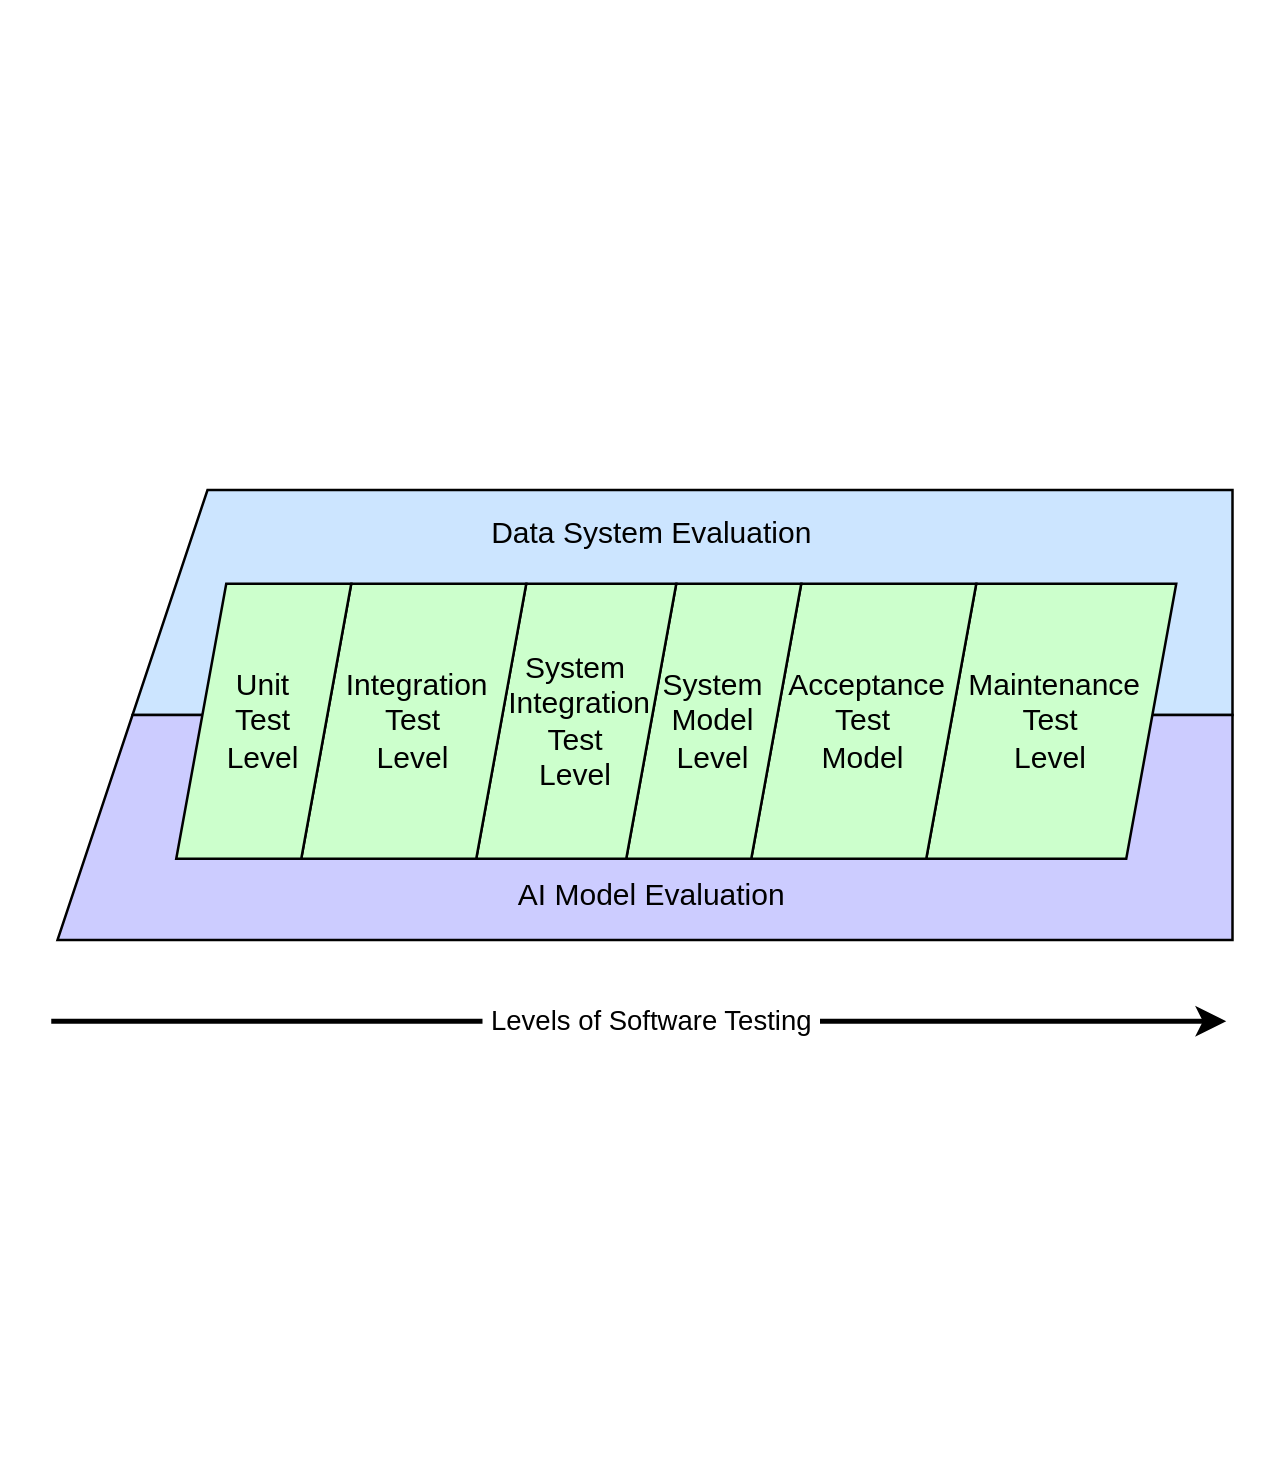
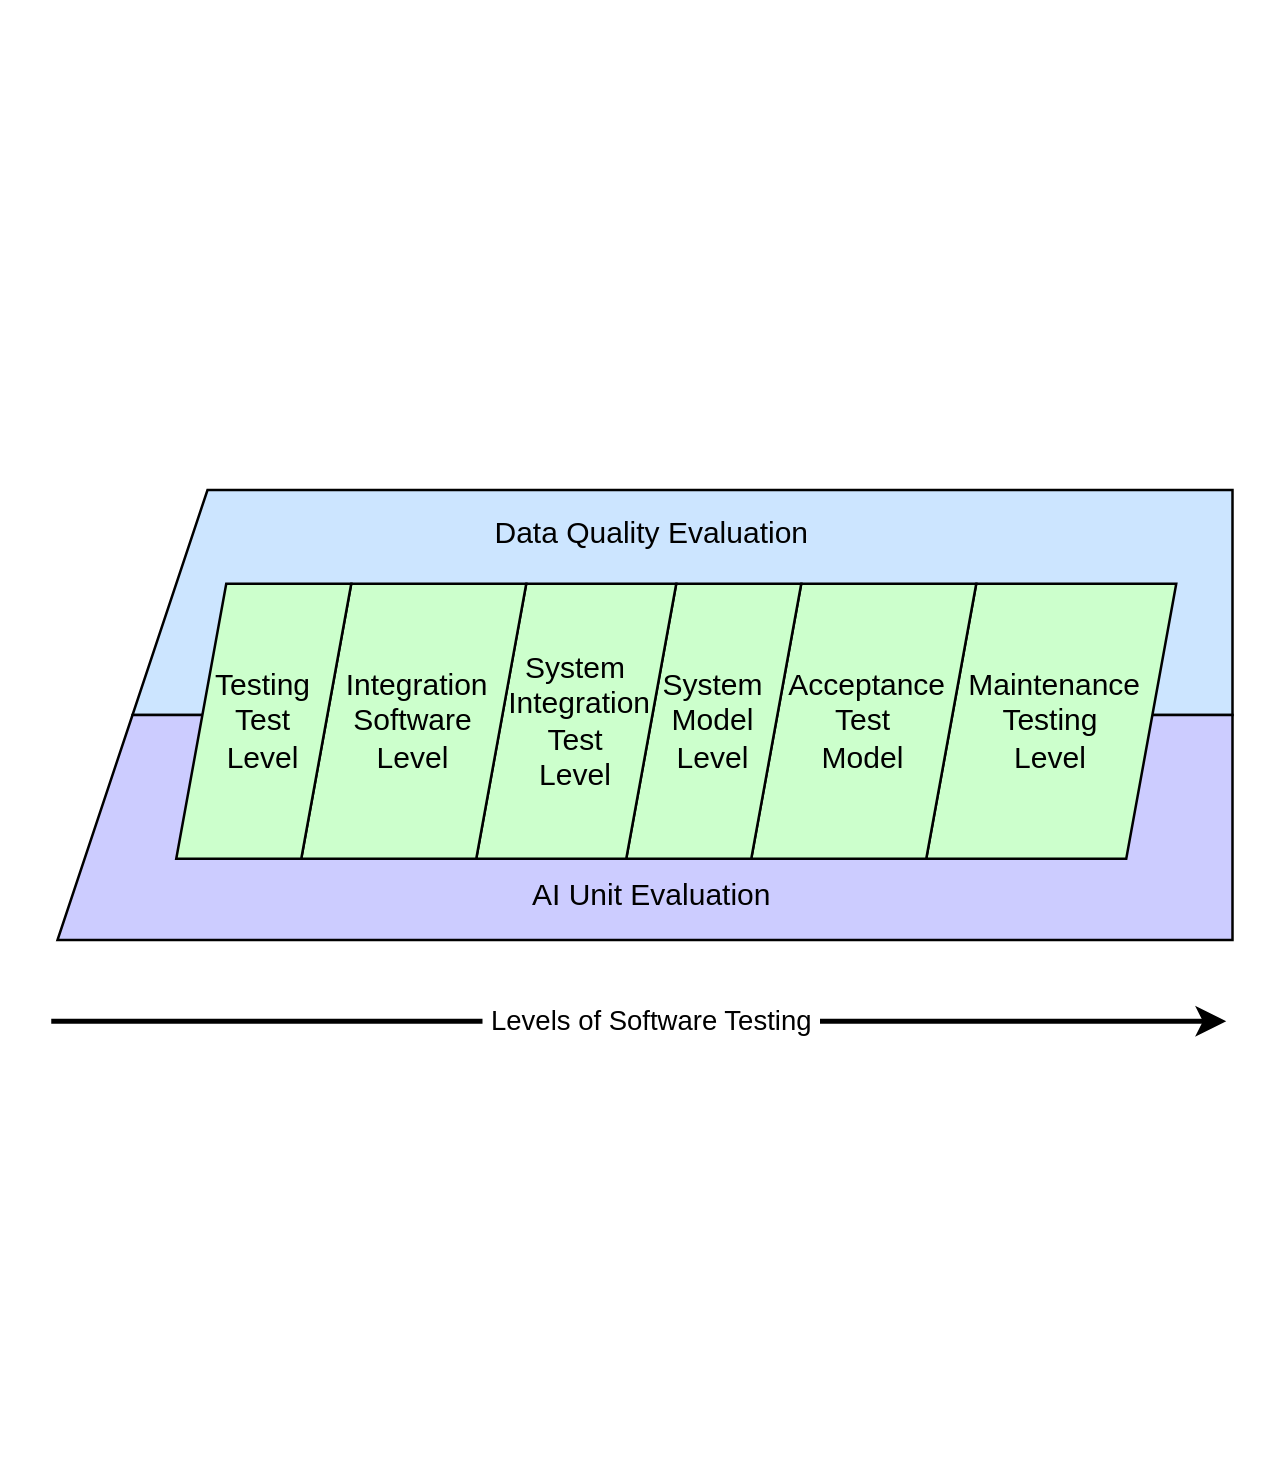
(653, 534) -> (653, 534)
(264, 721) -> (264, 721)
(414, 721) -> (414, 721)
(1051, 721) -> (1051, 721)
(653, 896) -> (653, 896)
